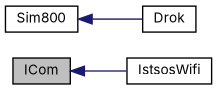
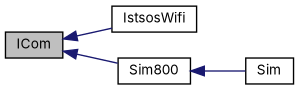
(169, 19) -> (270, 71)
none -> (97, 59)
